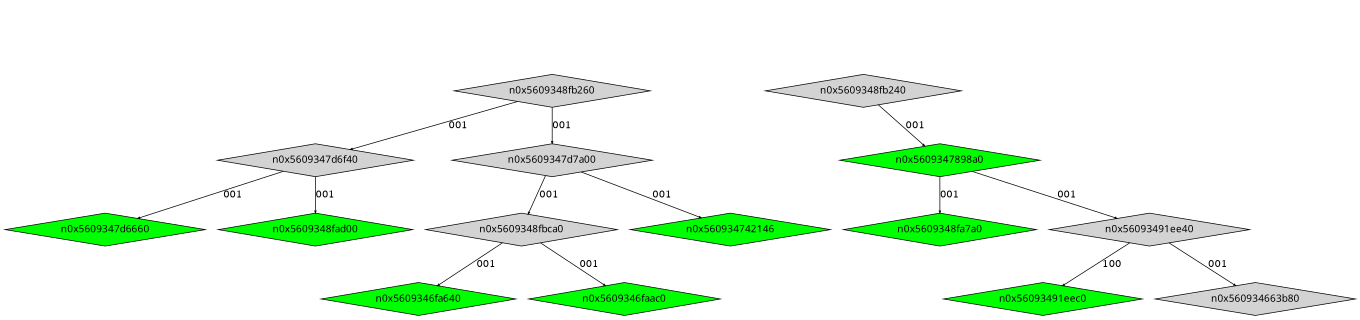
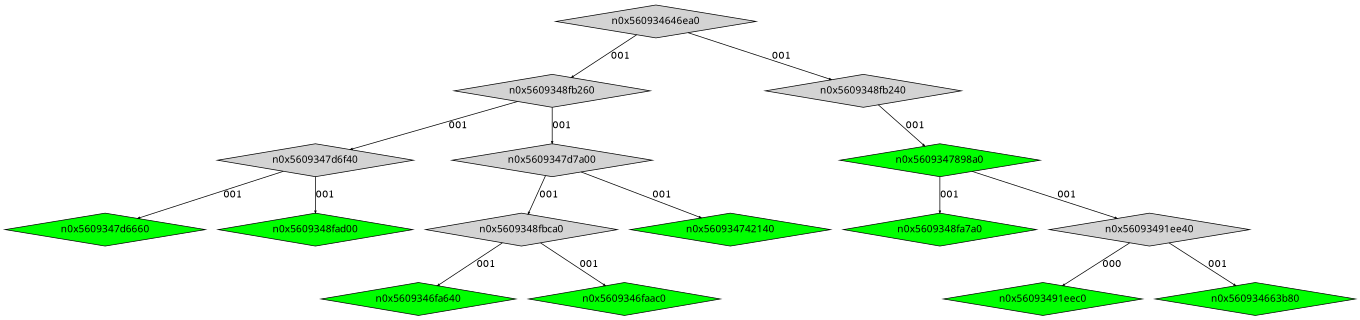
none -> (656, 21)
(730, 230) -> (730, 230)
(1112, 264) -> (1112, 264)
(1255, 299) -> (1255, 299)
